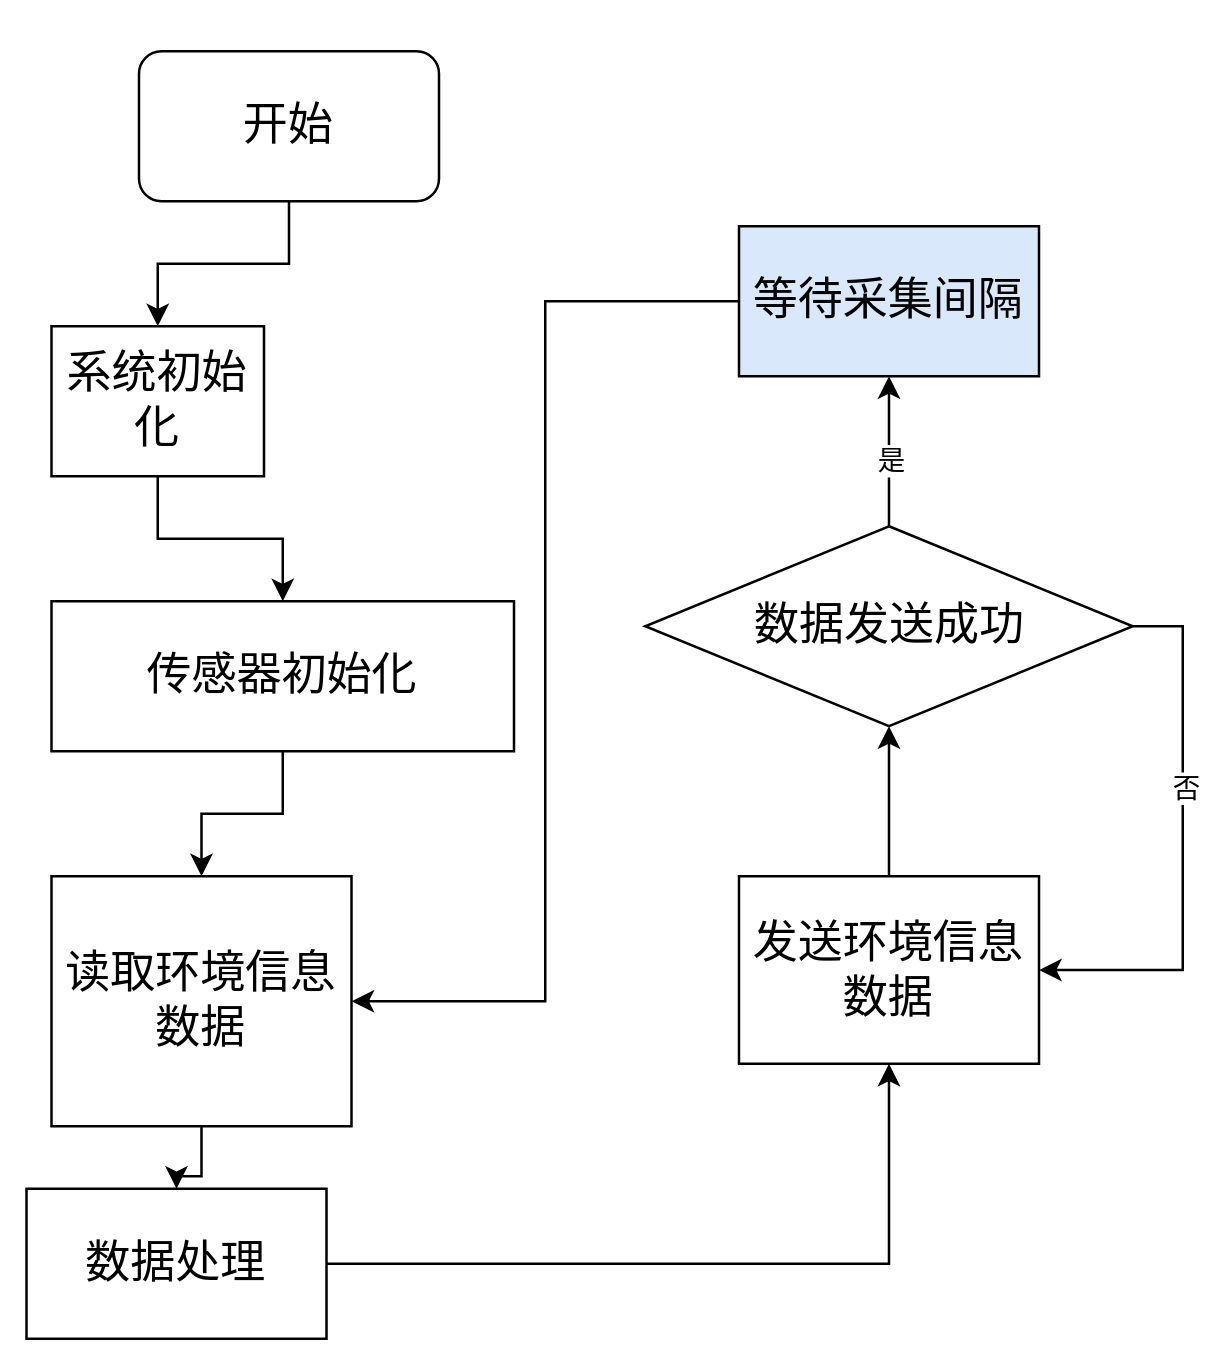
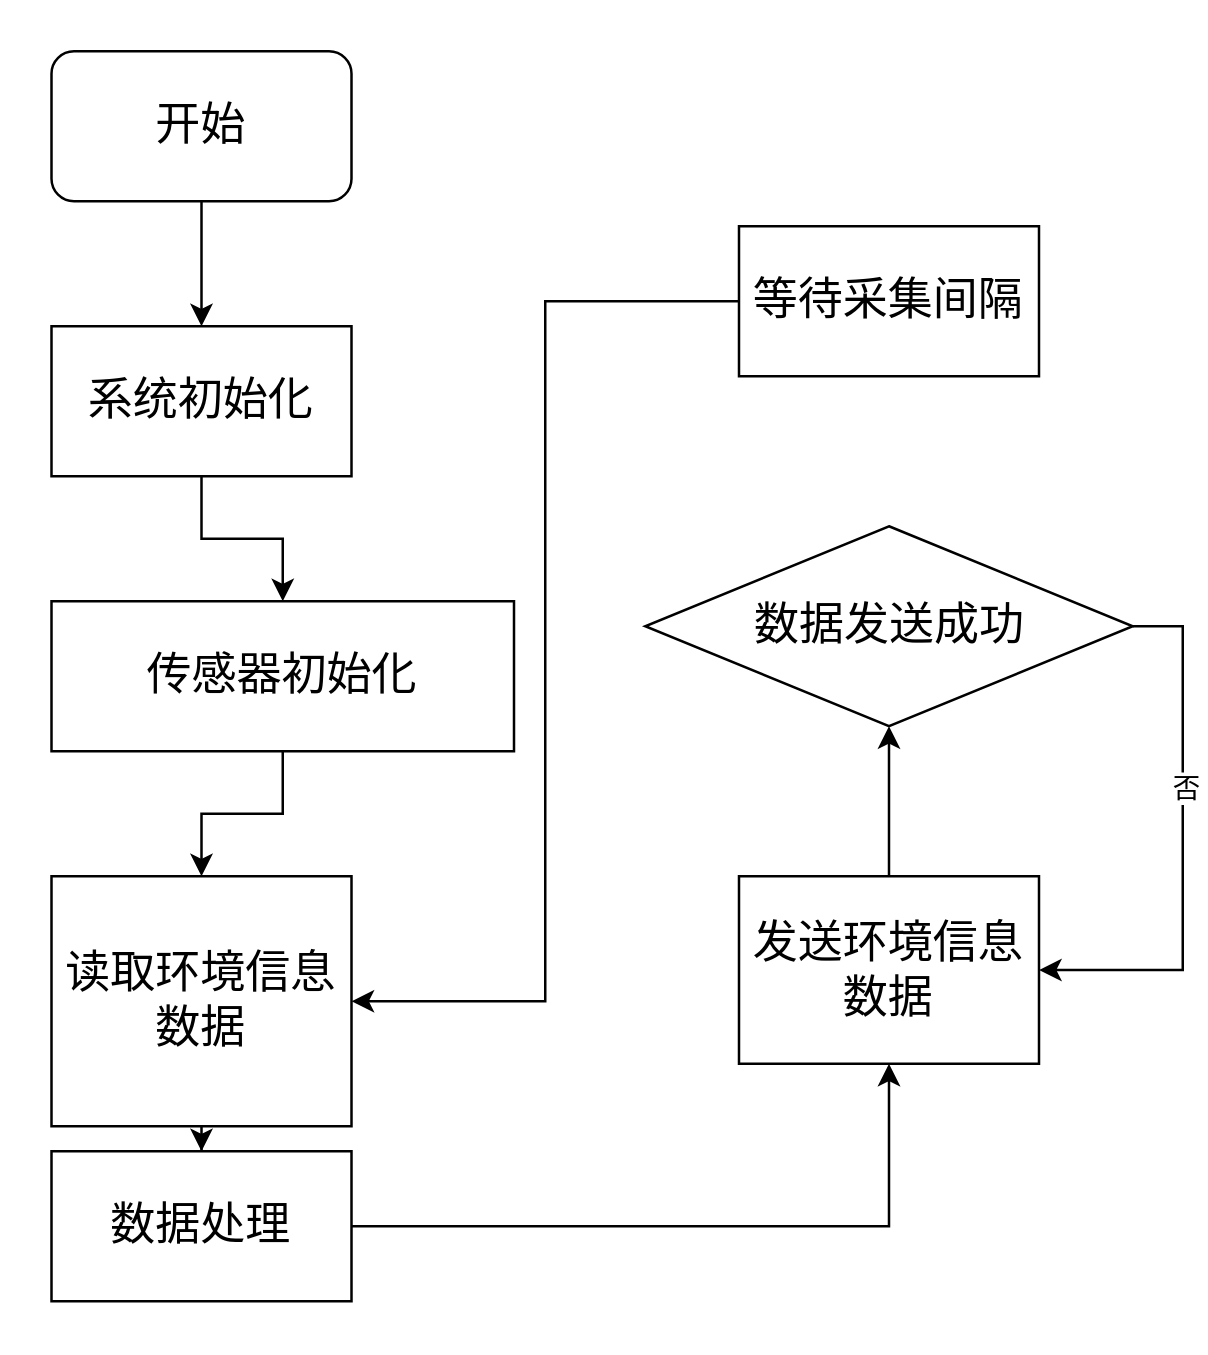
(289, 126) -> (201, 126)
(889, 301) -> (889, 301)
(158, 401) -> (201, 401)
(889, 459) -> none
(176, 1264) -> (201, 1226)
